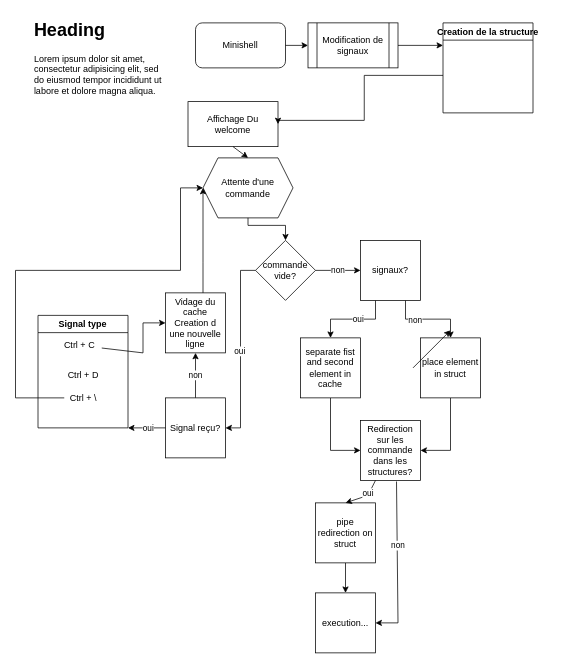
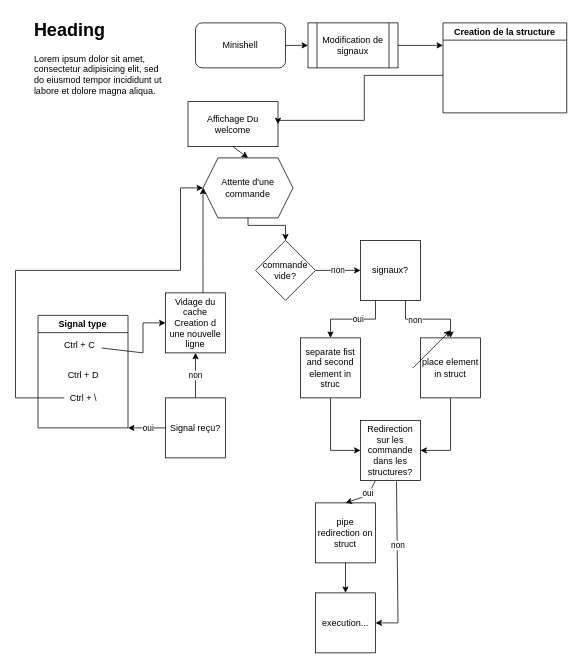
(488, 68) -> (505, 68)
(240, 347) -> none
(330, 368) -> (330, 368)
